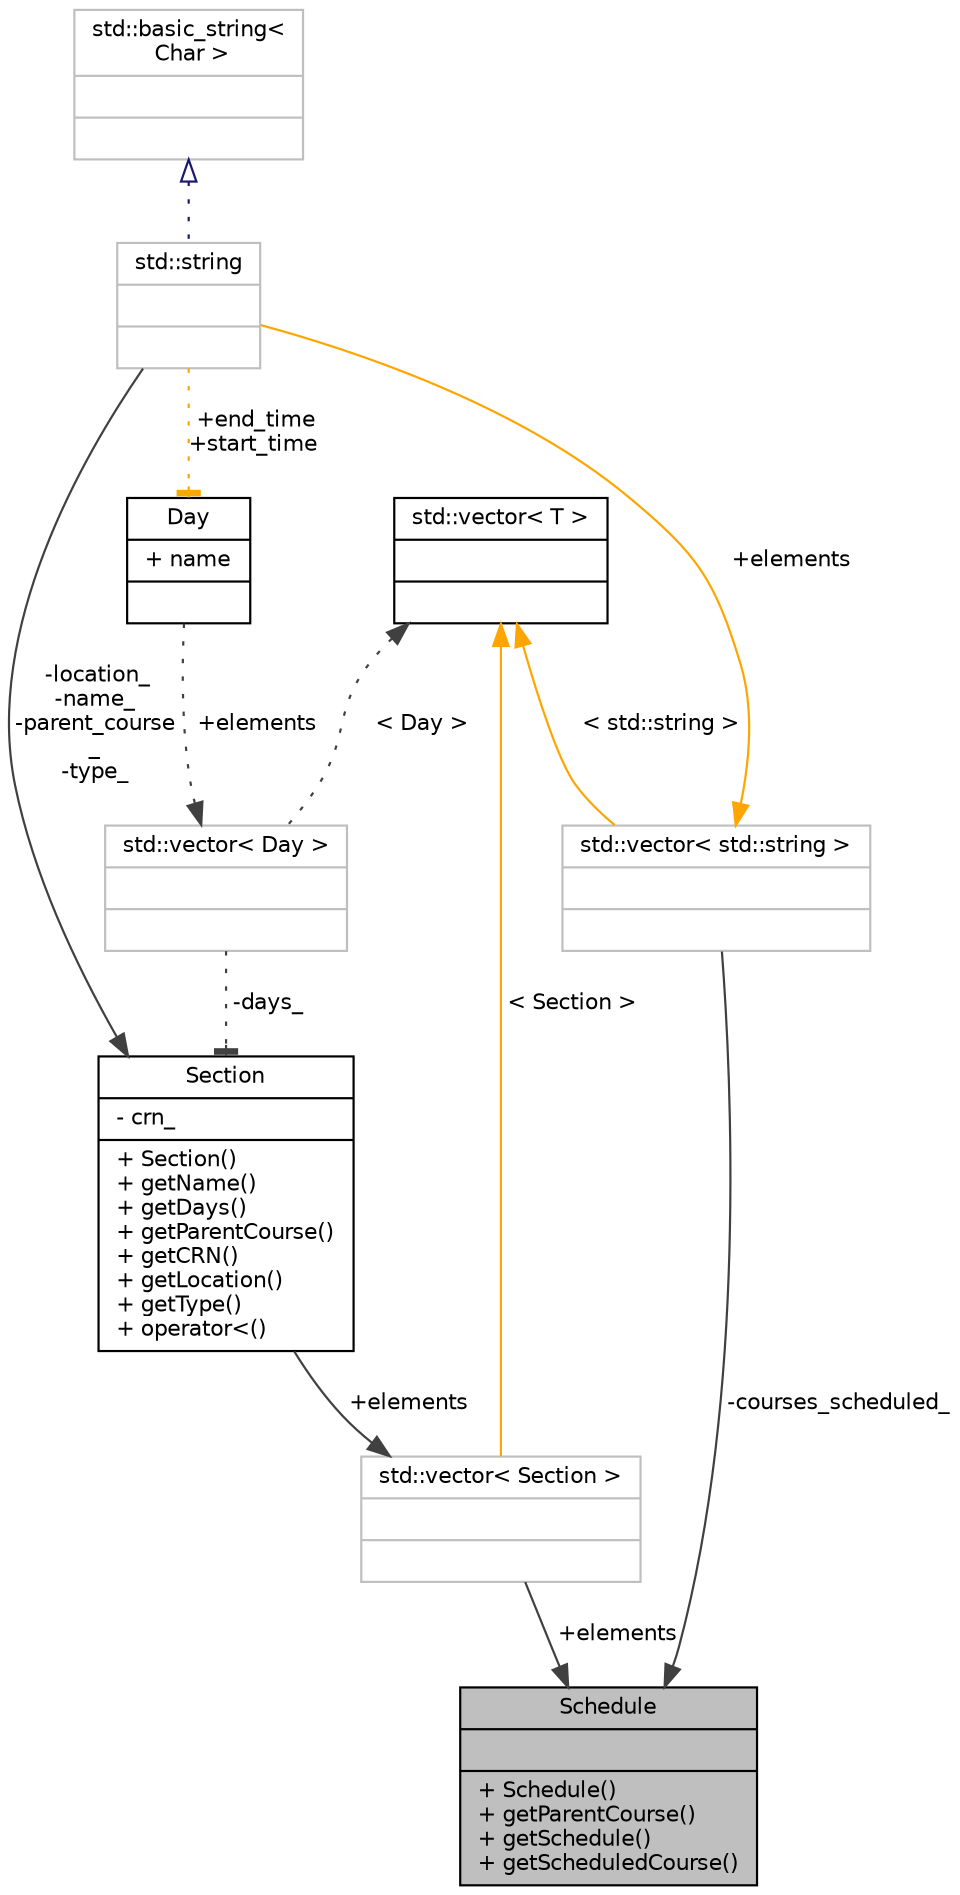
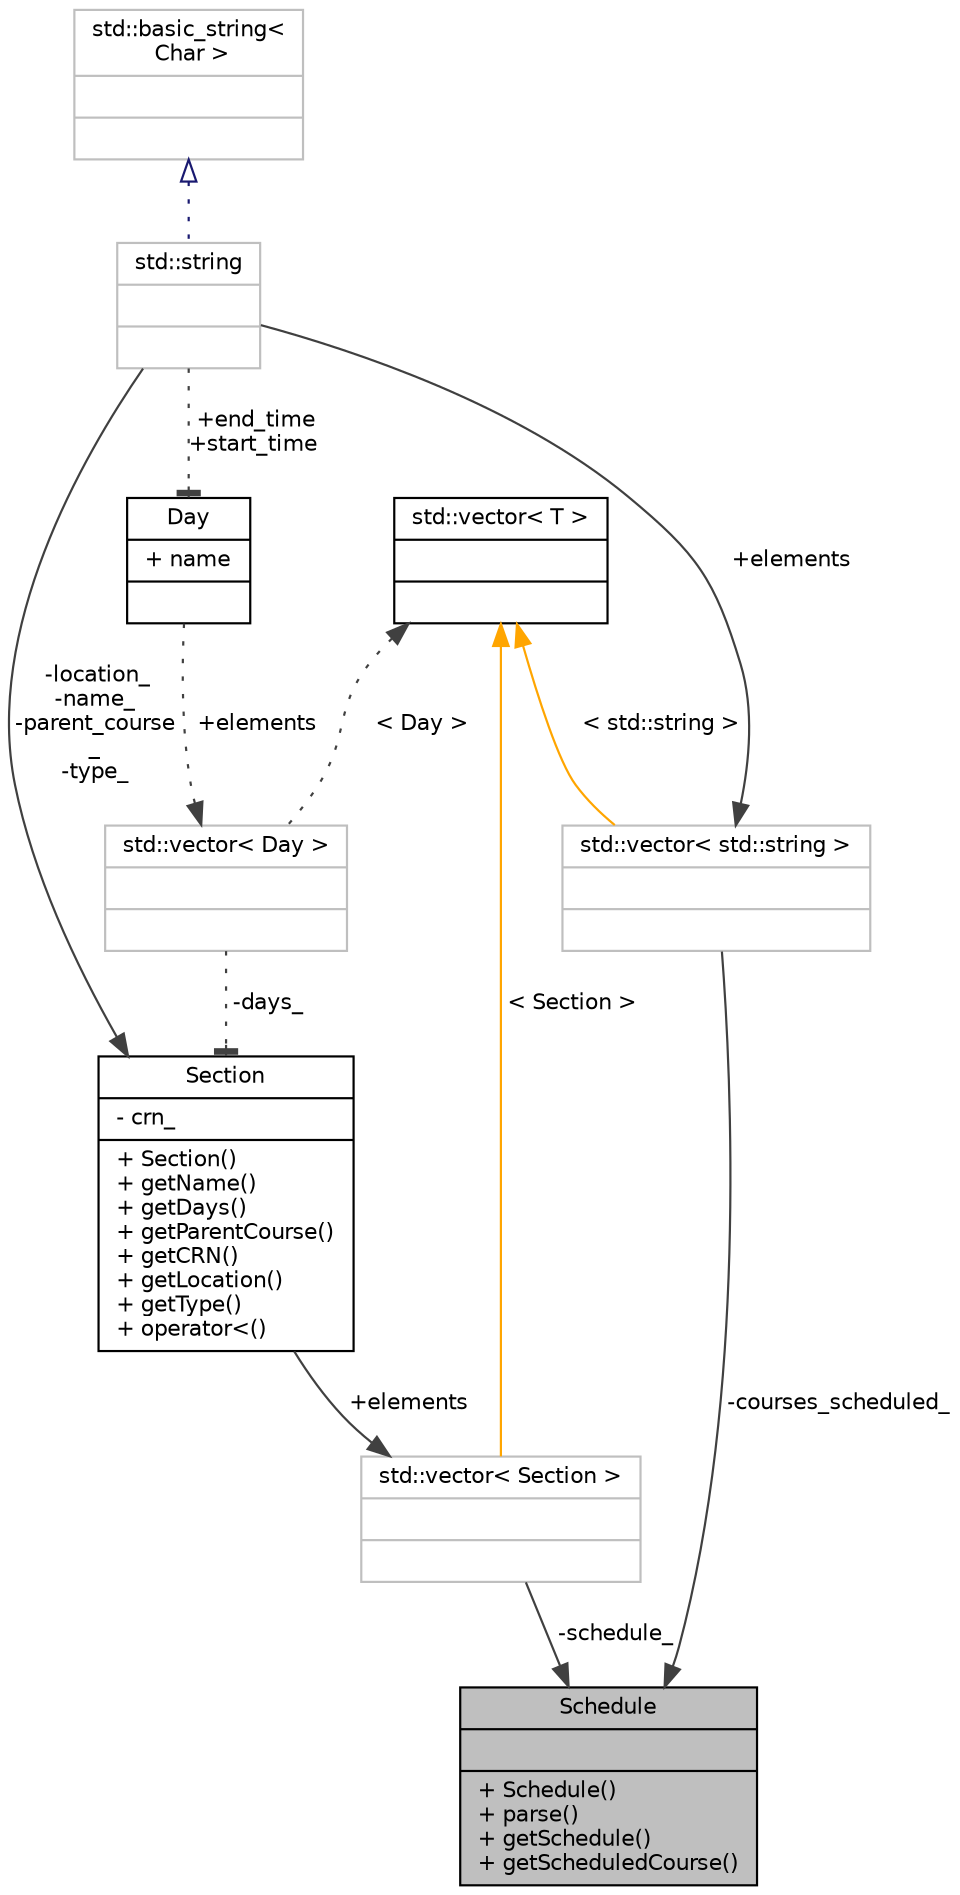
(189, 427) -> (189, 427)
(604, 478) -> (604, 478)
(615, 1635) -> (613, 1635)
(588, 1815) -> (528, 1815)
